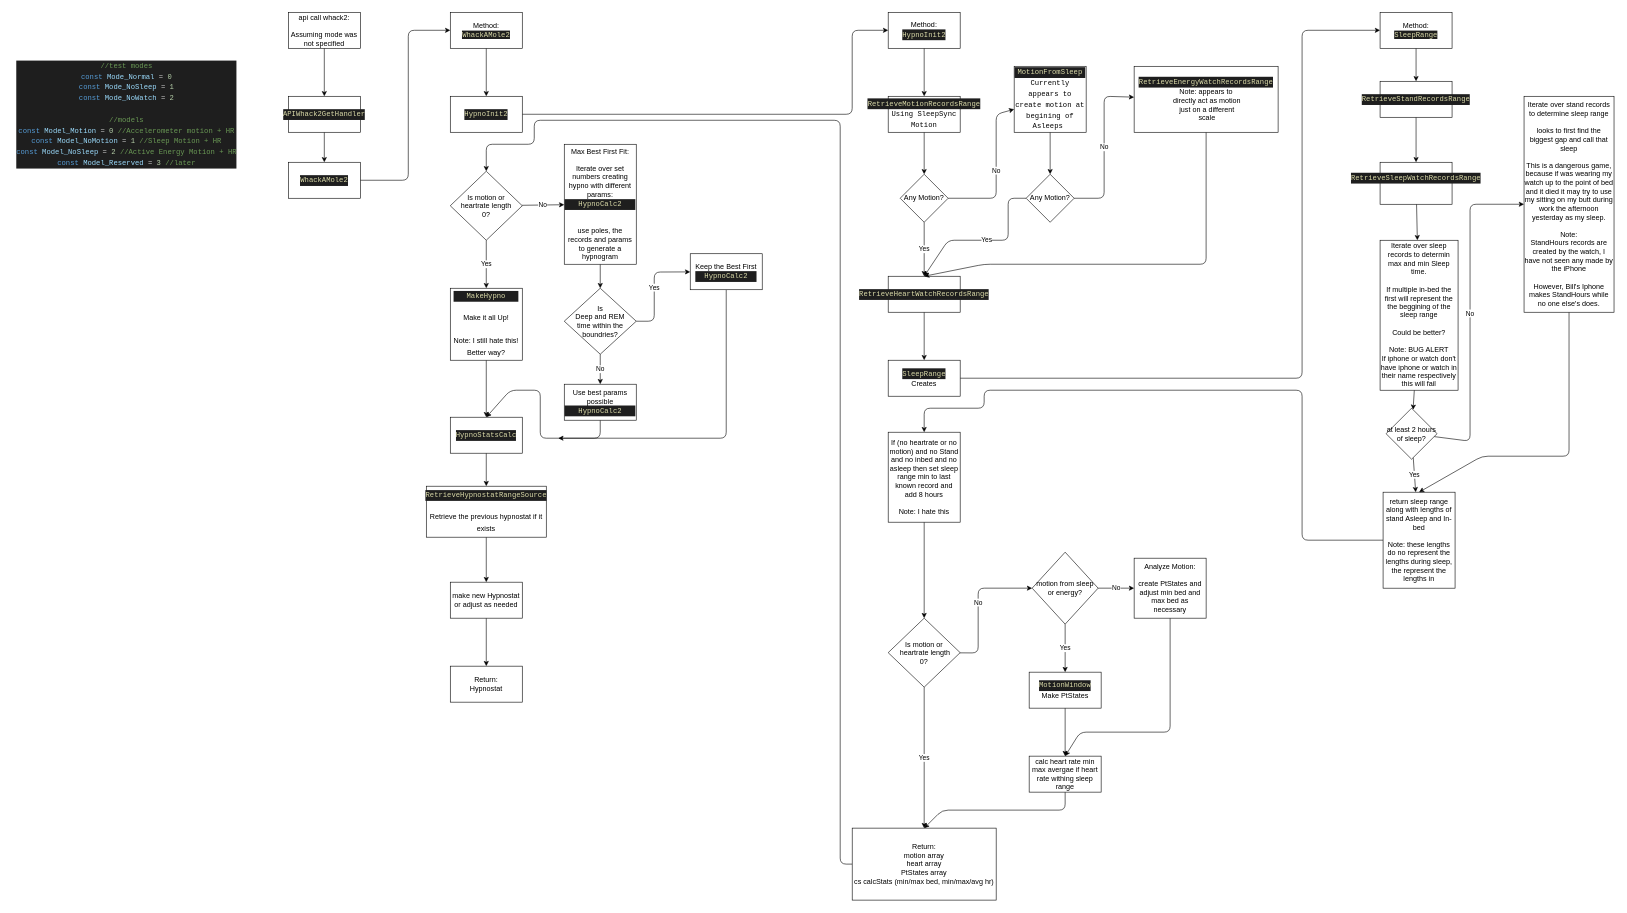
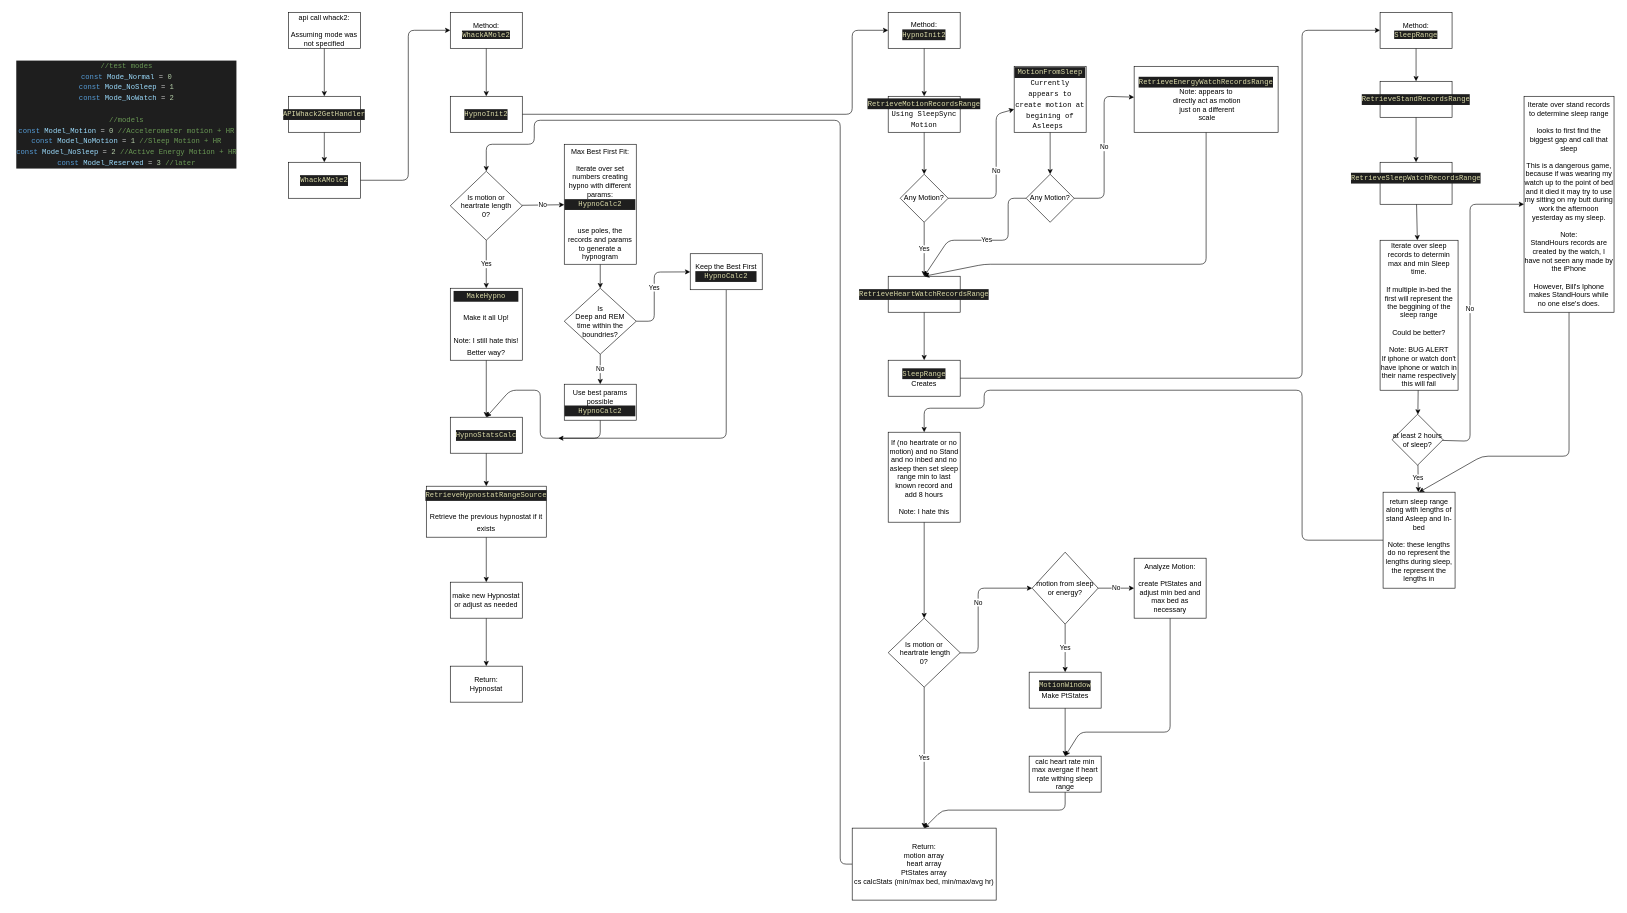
(1412, 434) -> (1418, 440)
